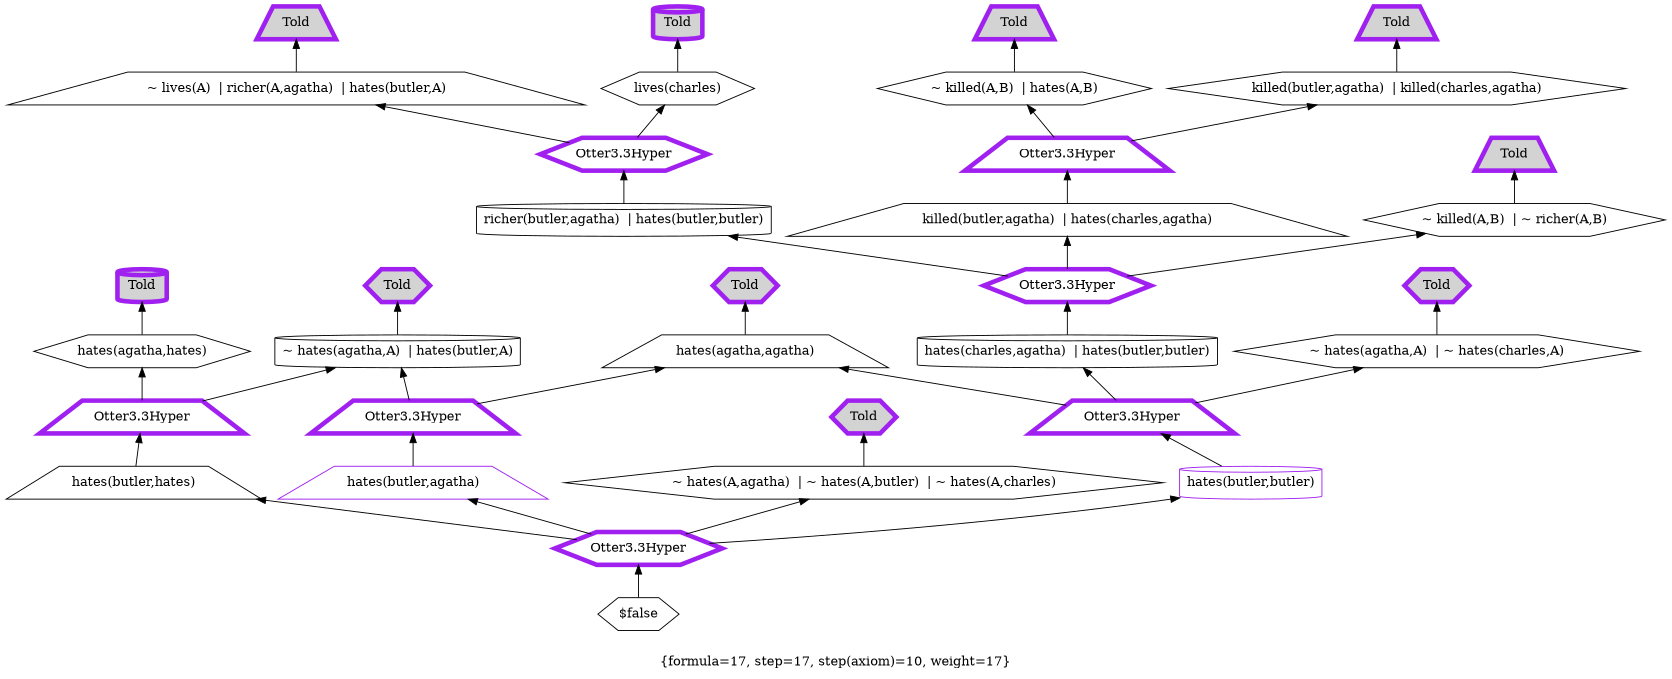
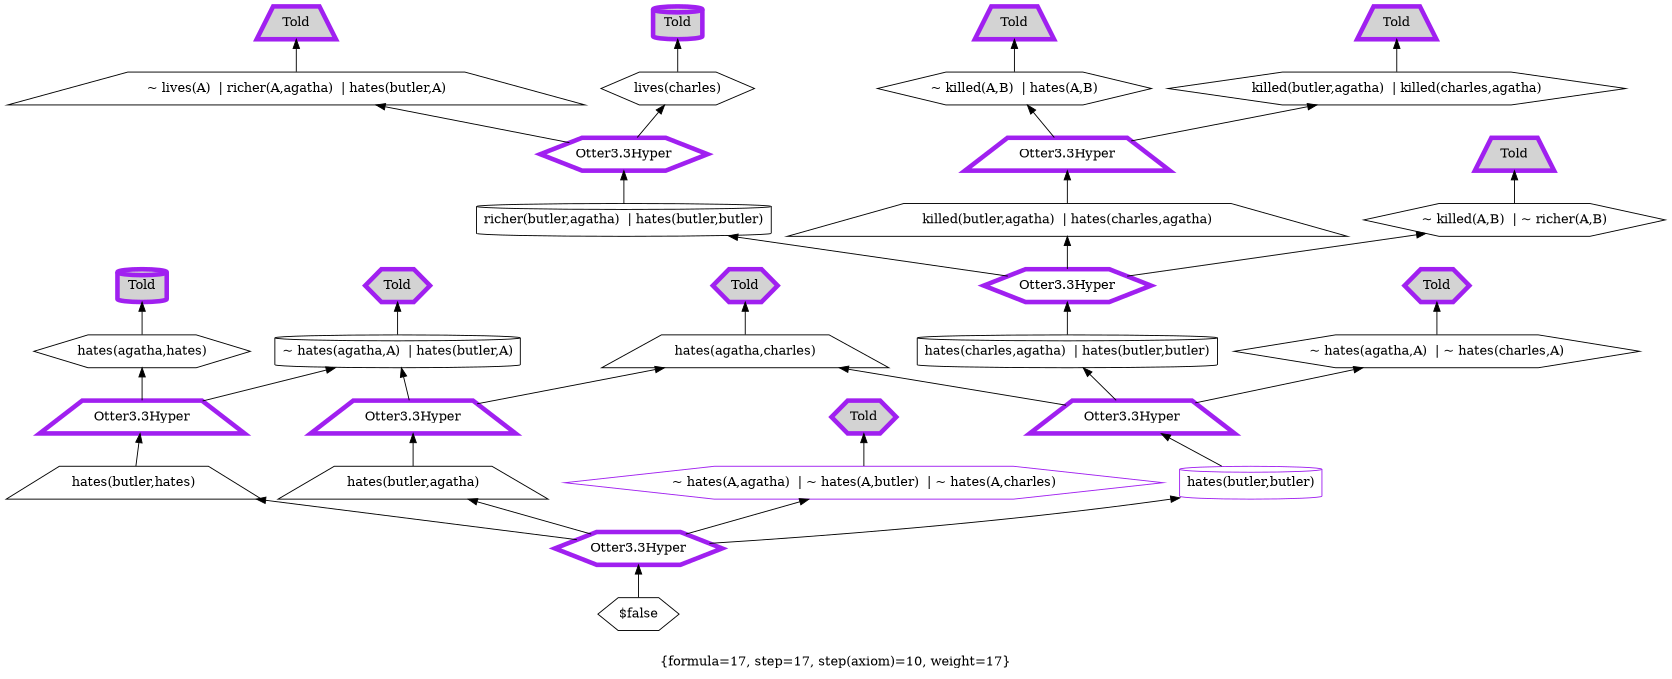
(745, 351) -> (745, 351)
(413, 483) -> (413, 483)
(864, 483) -> (864, 483)
